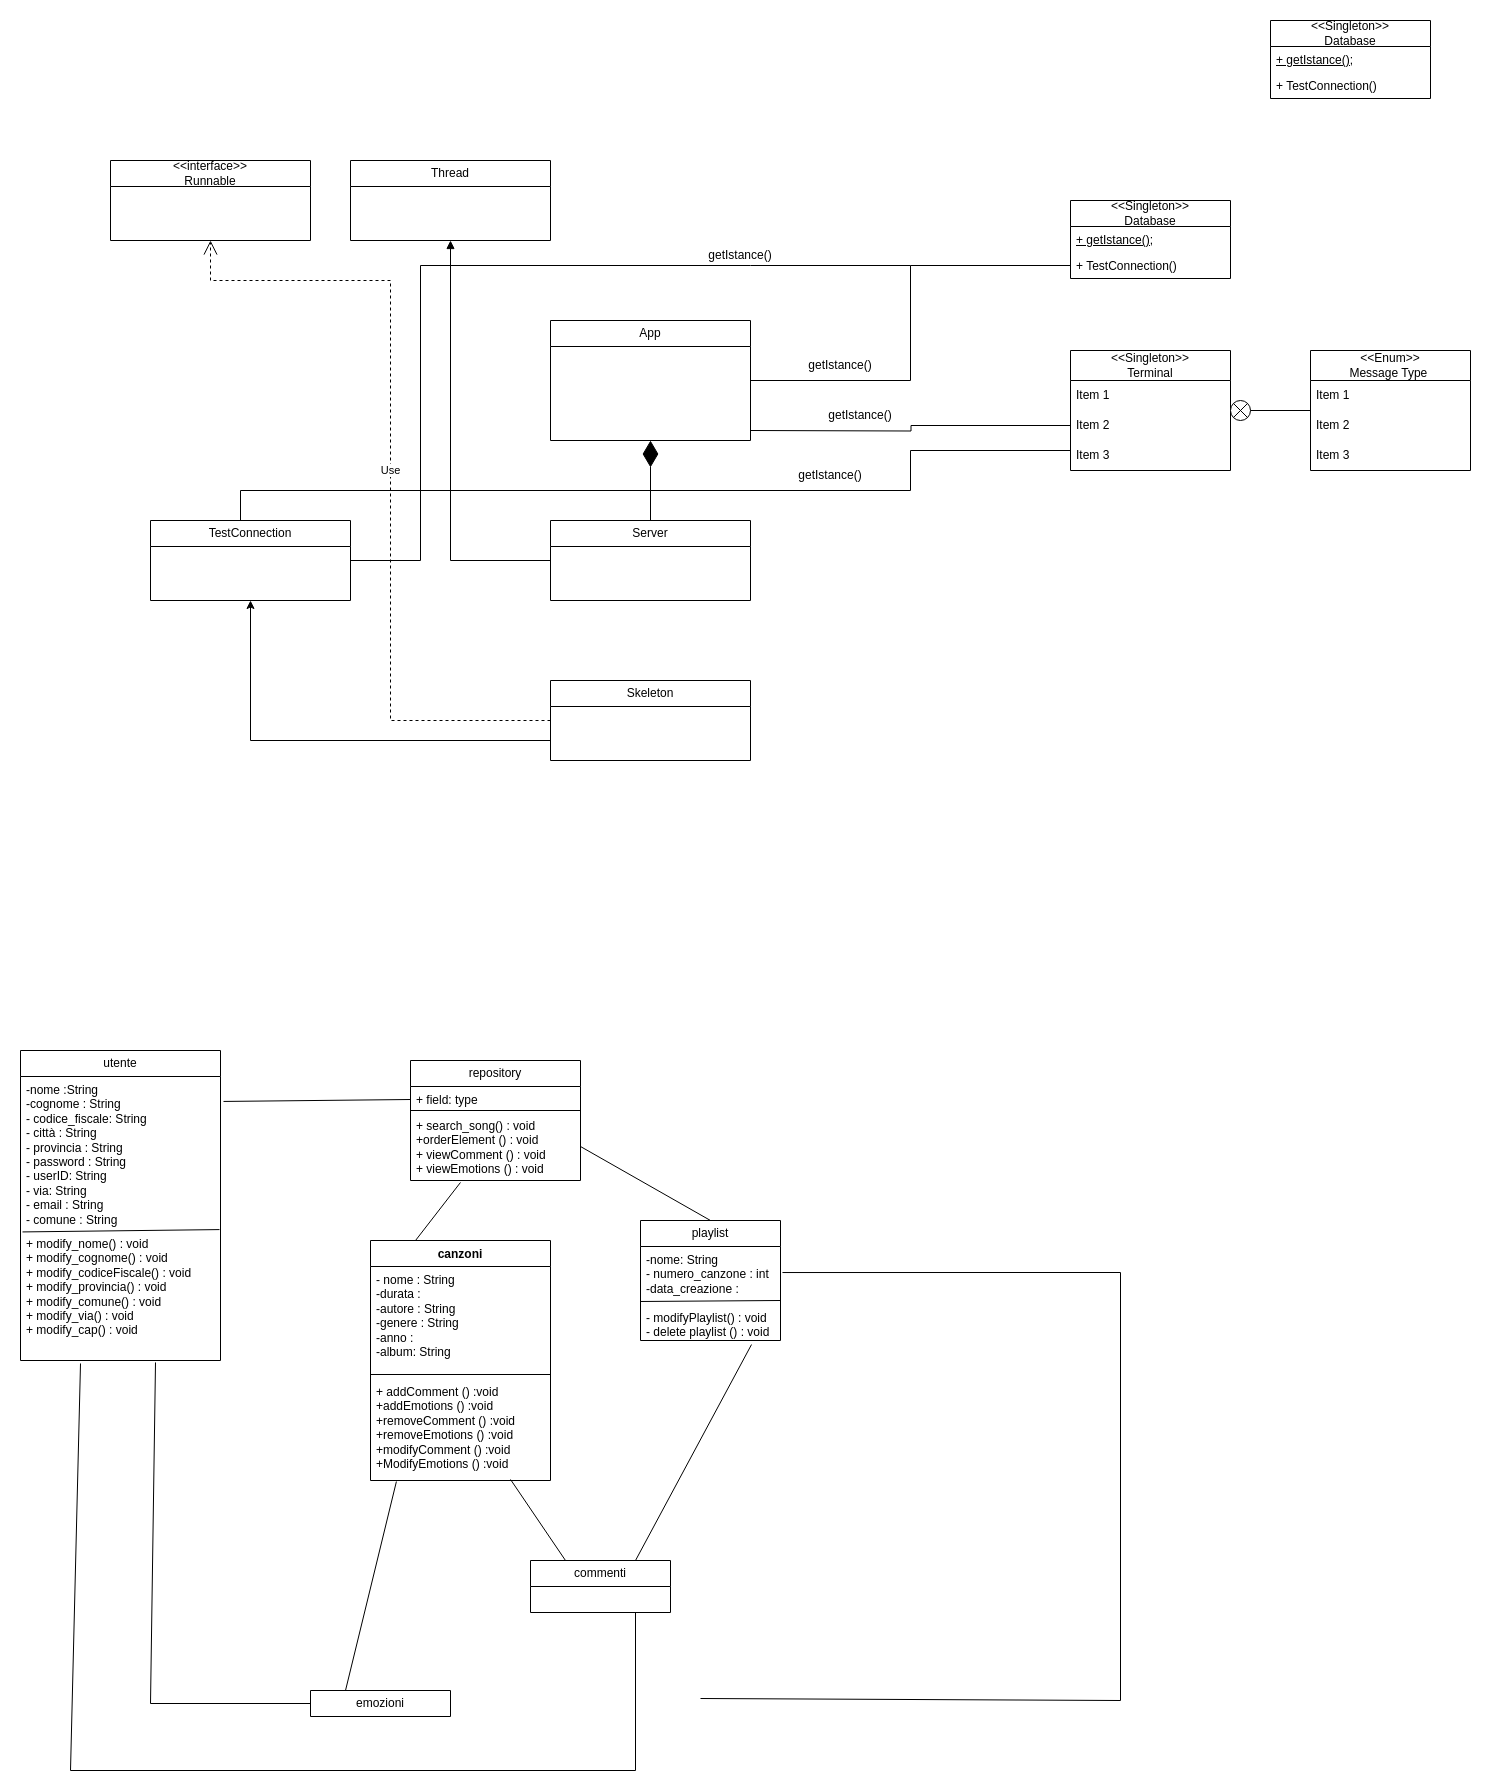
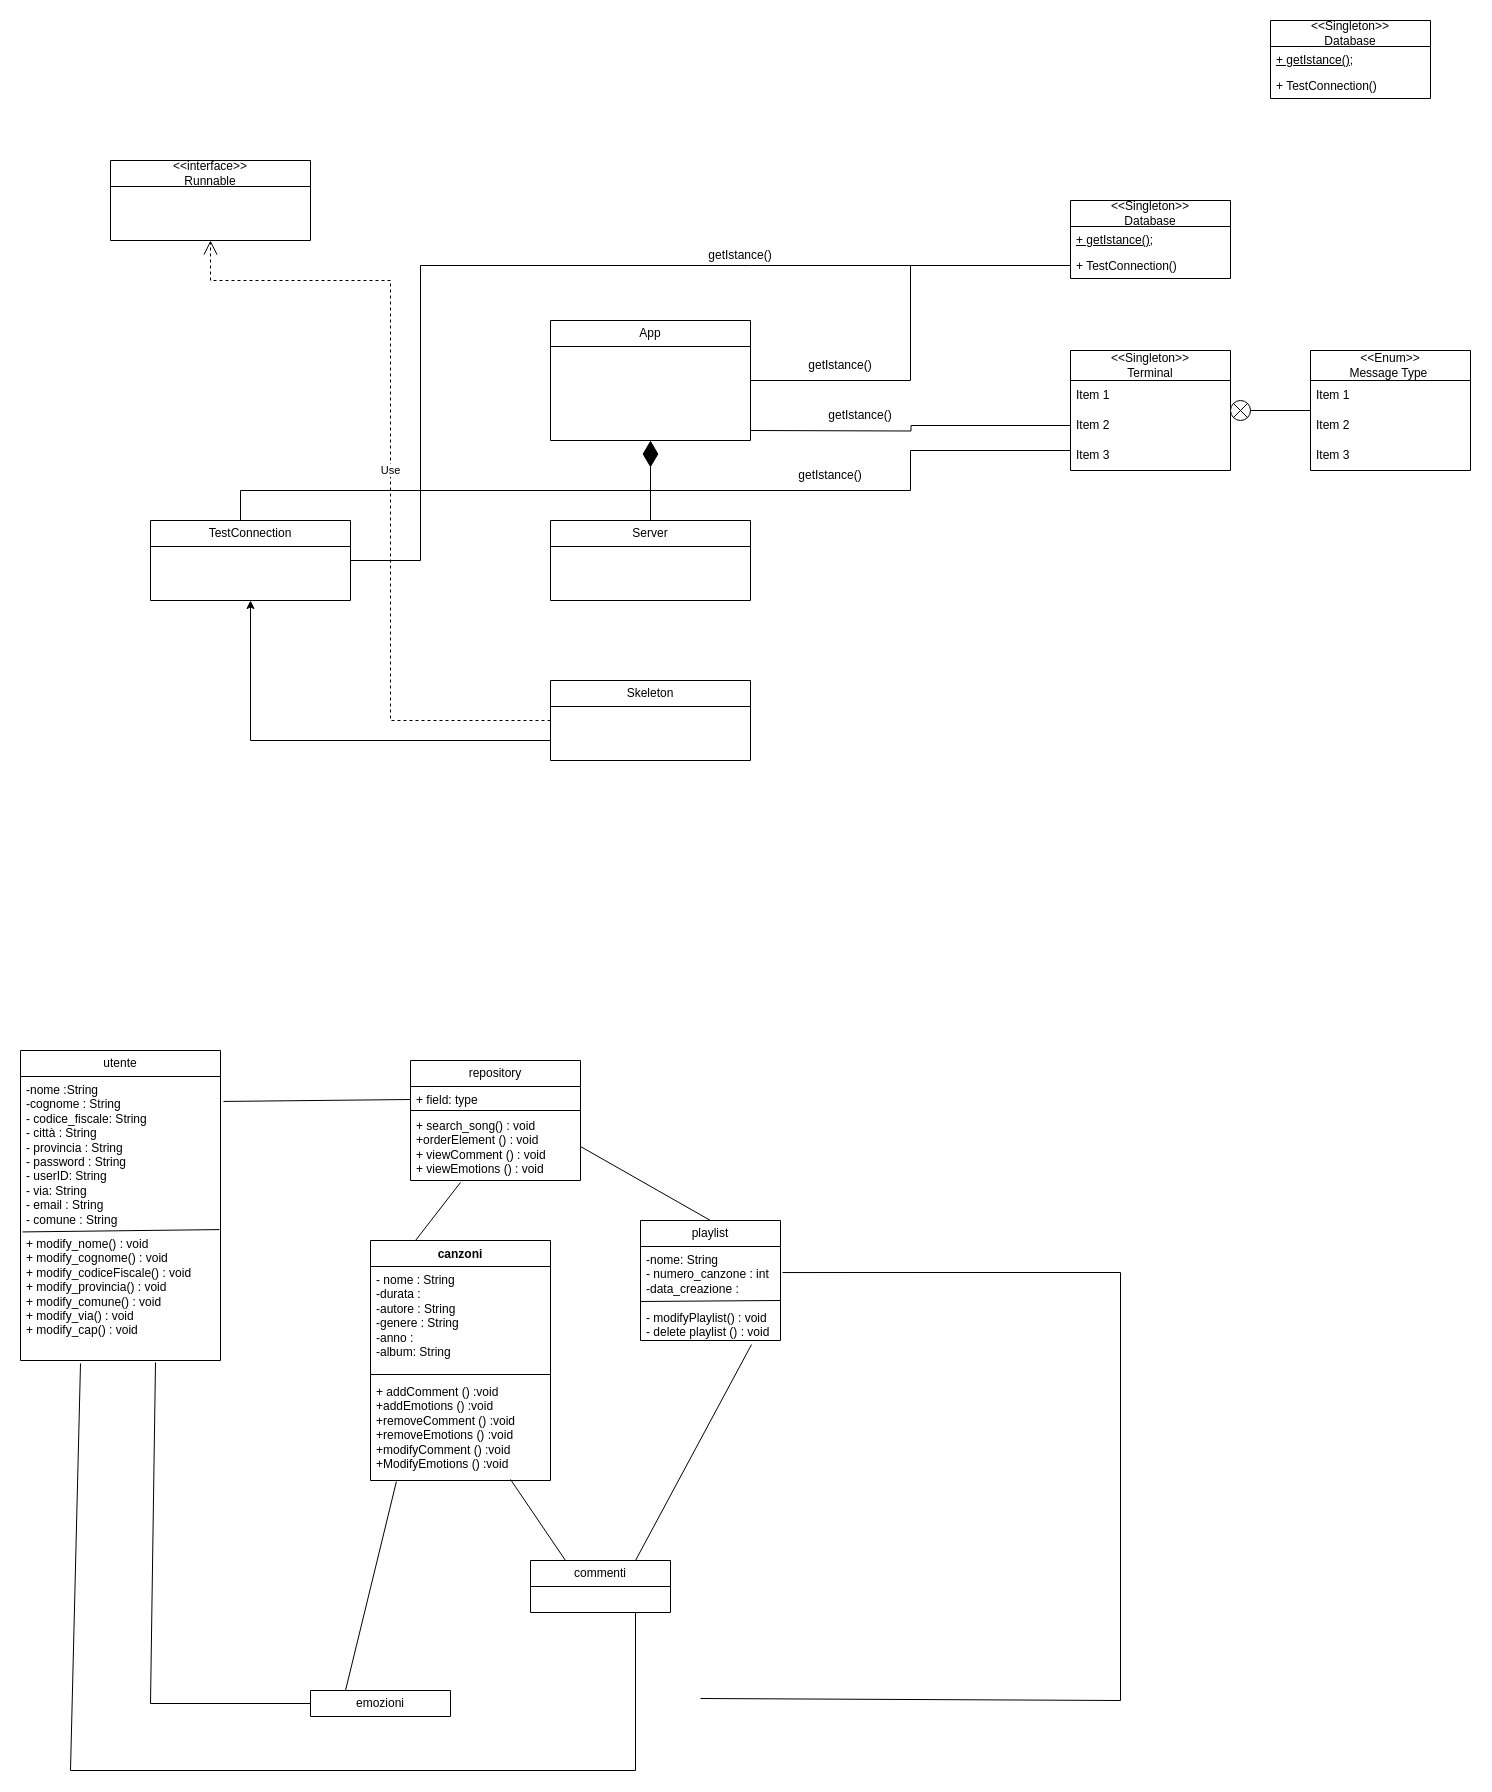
(451, 201) -> none
(451, 455) -> none
